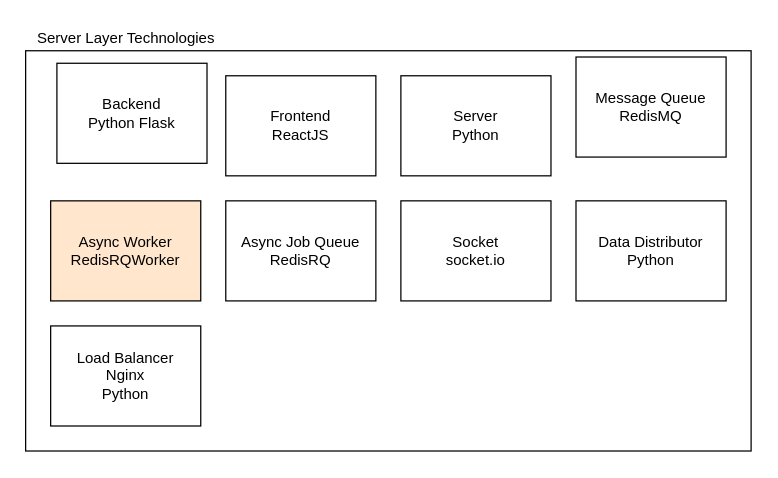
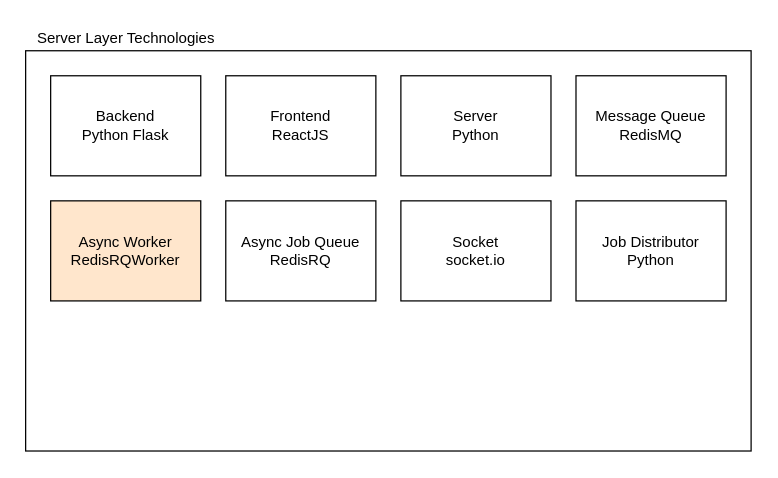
(651, 107) -> (651, 126)
(132, 113) -> (126, 126)
(651, 251) -> (651, 251)
(126, 376) -> none
